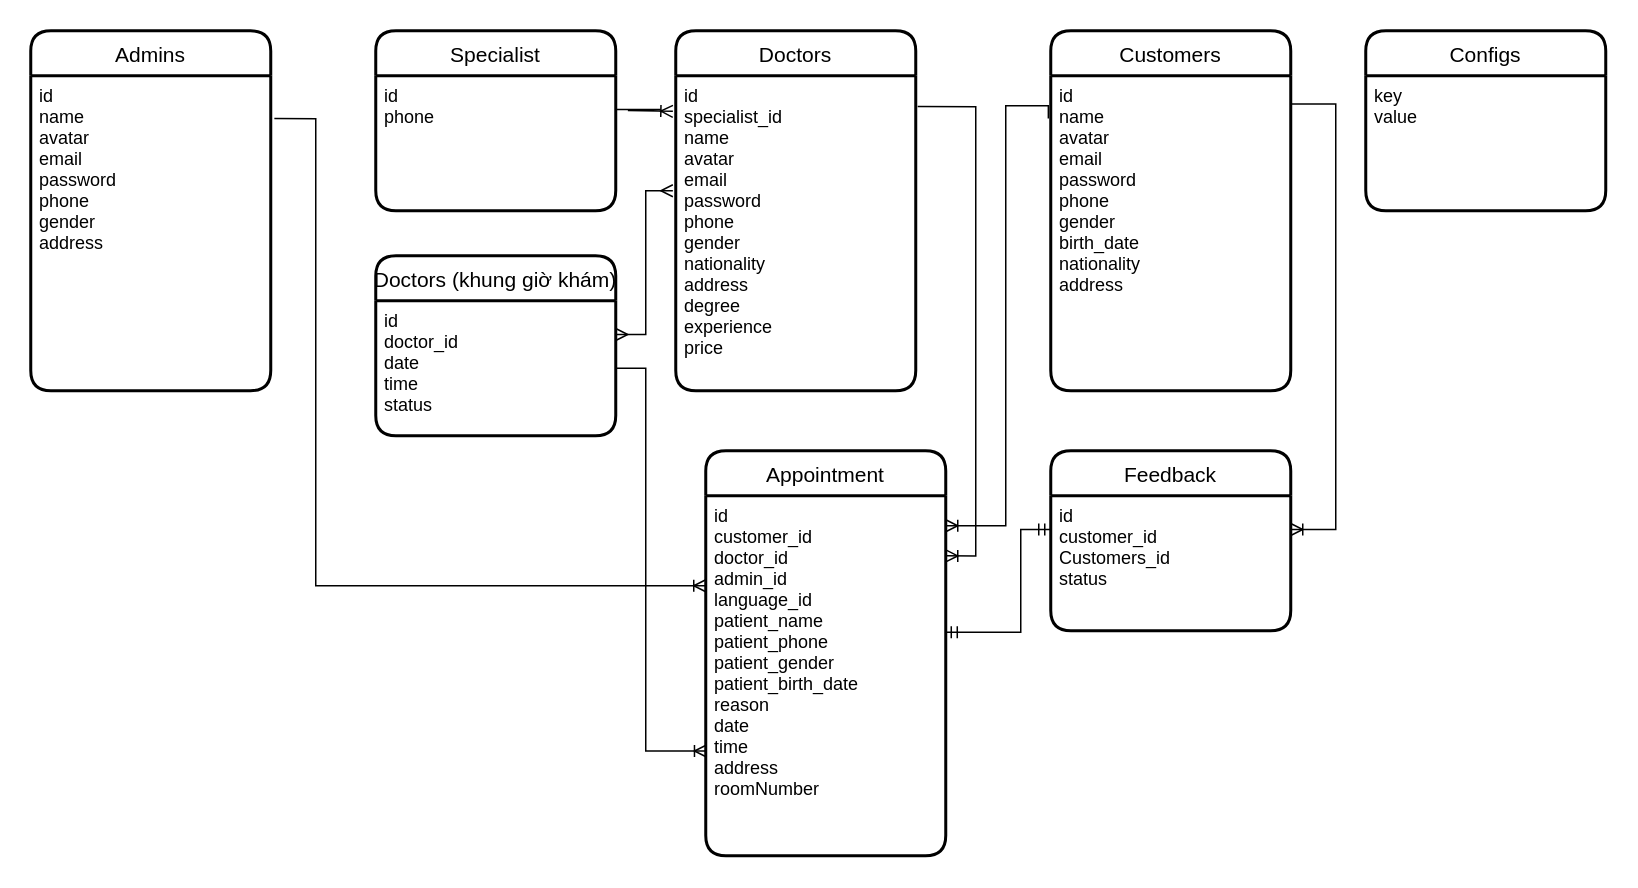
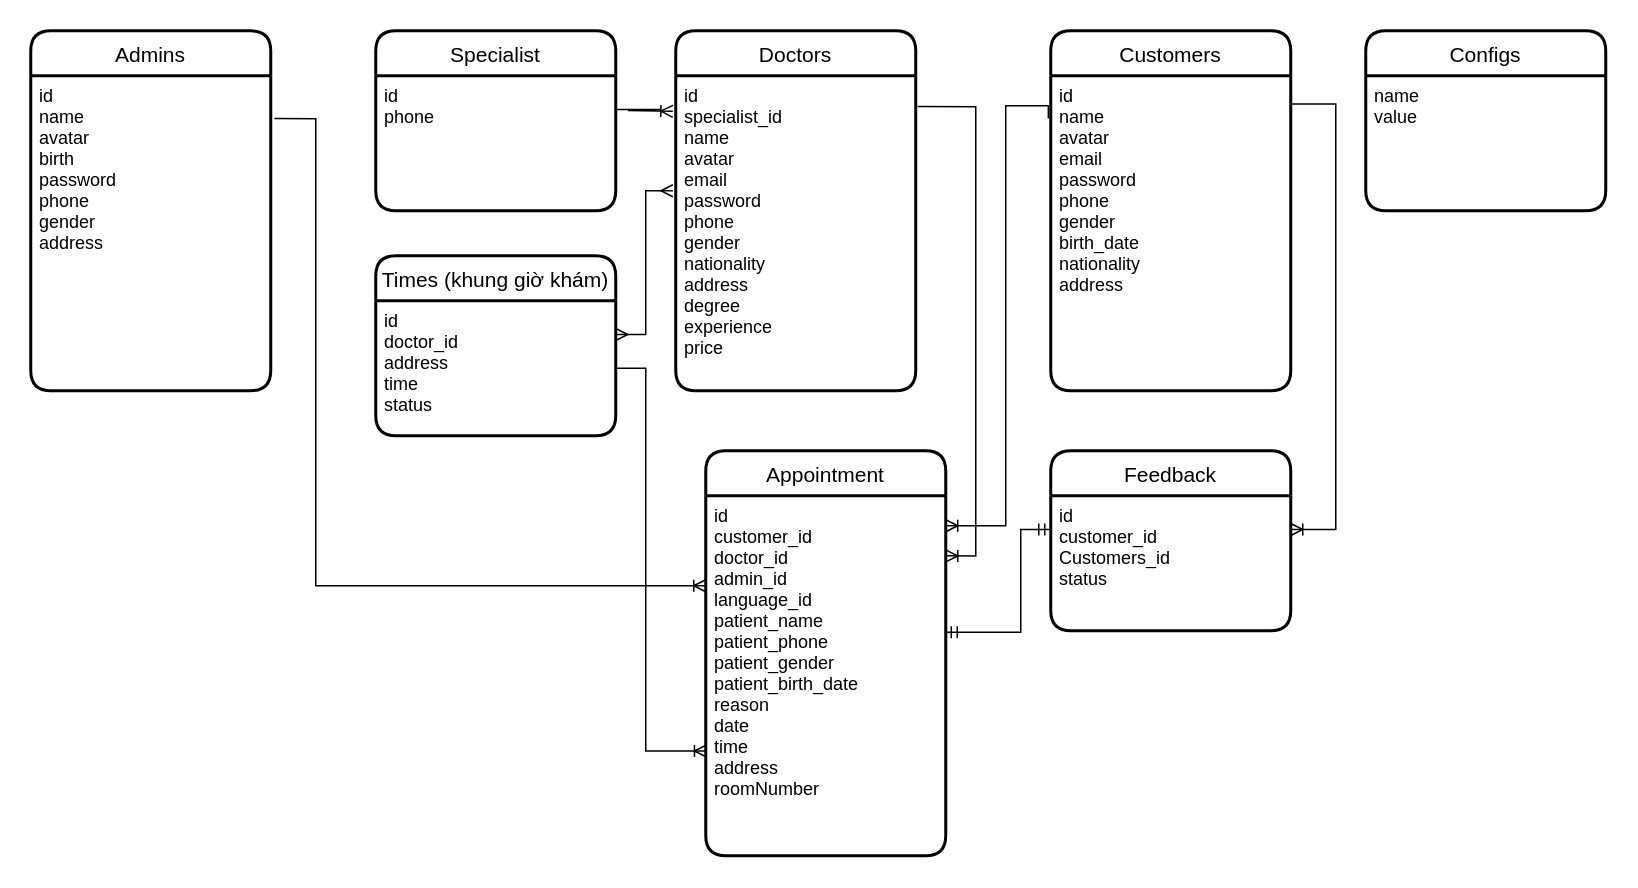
(47, 96) -> (47, 96)
(1389, 96) -> (1394, 96)
(495, 280) -> (495, 280)
(392, 321) -> (392, 321)
